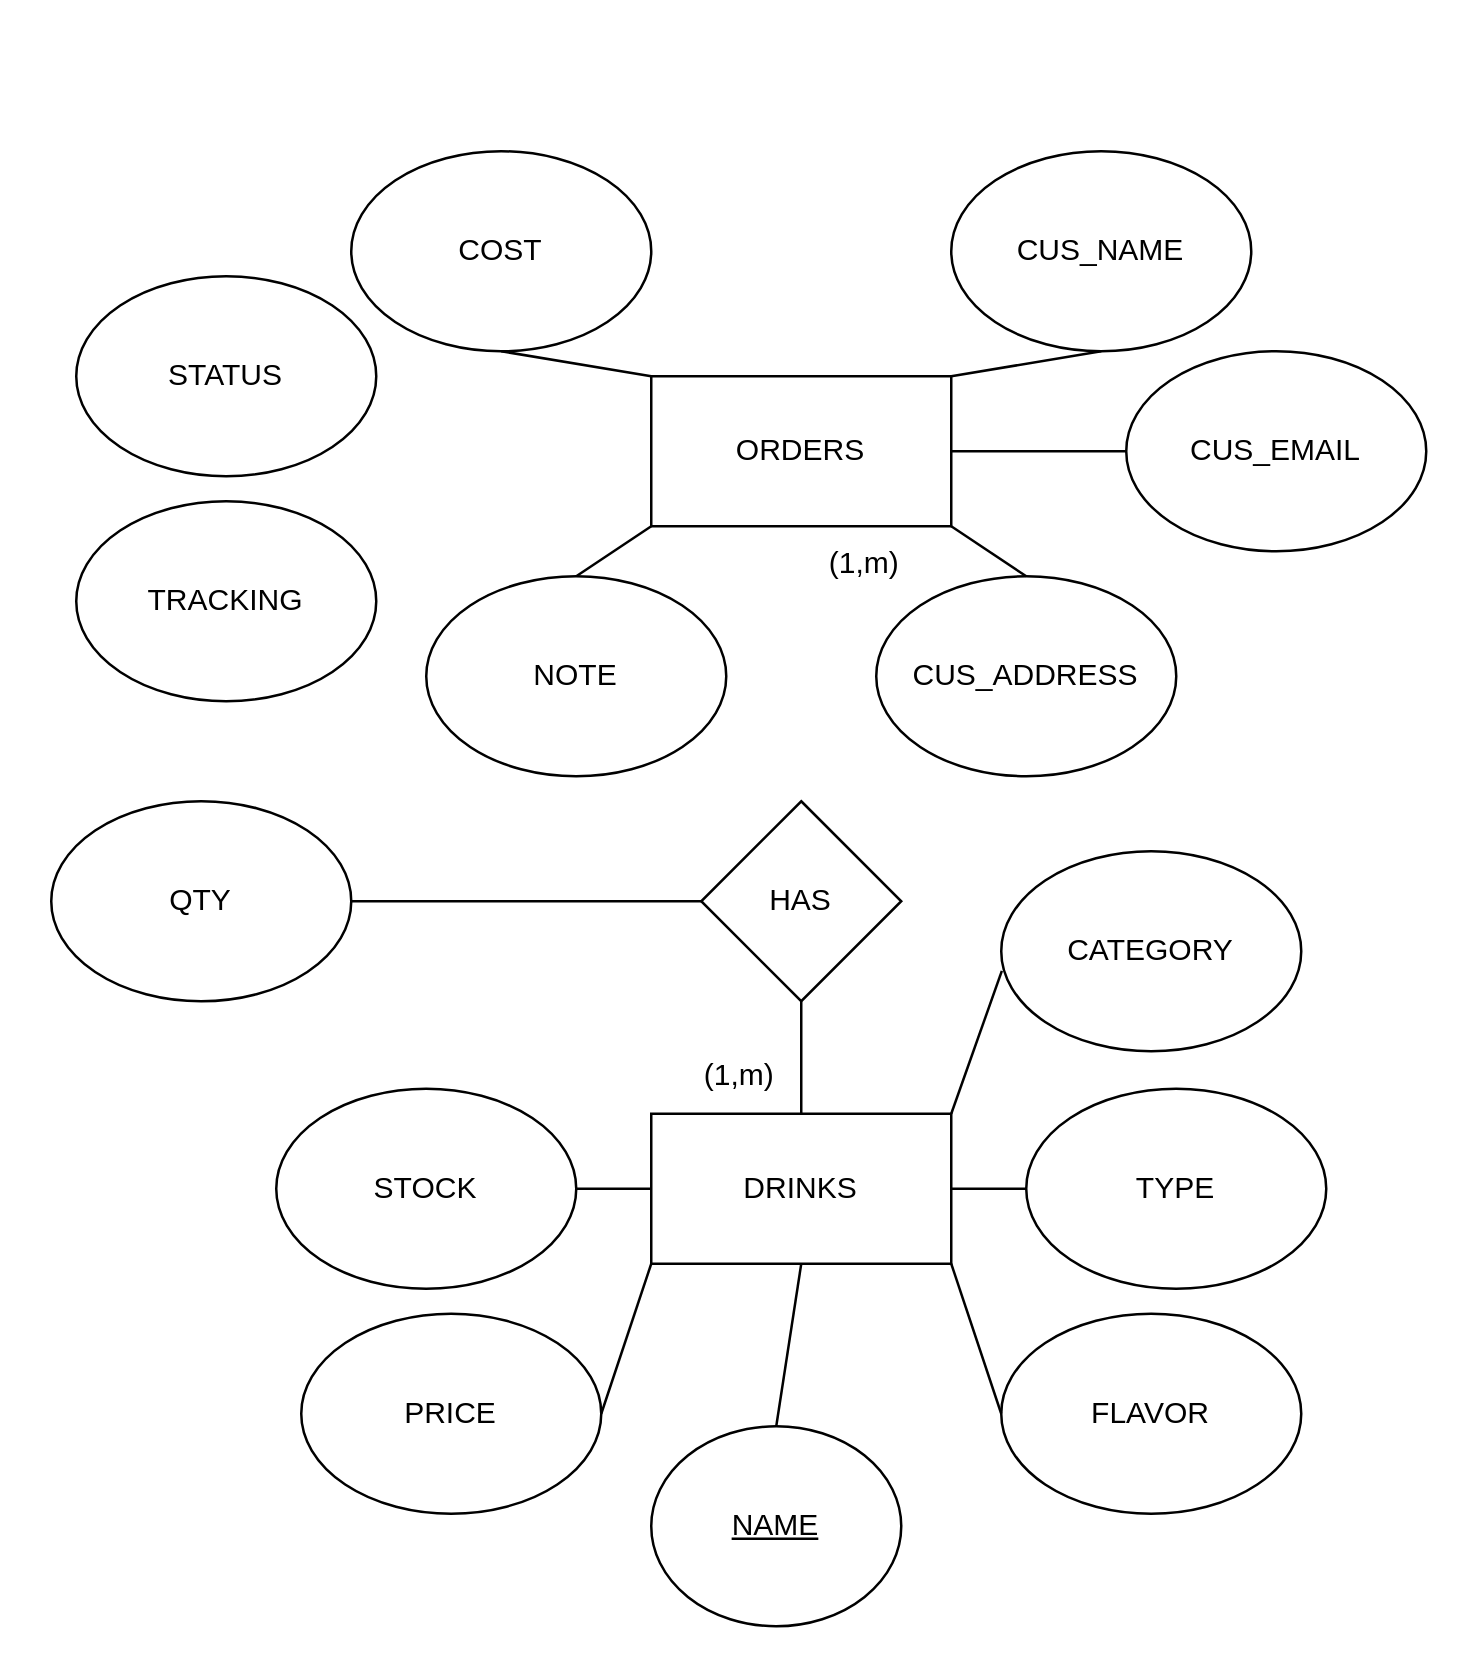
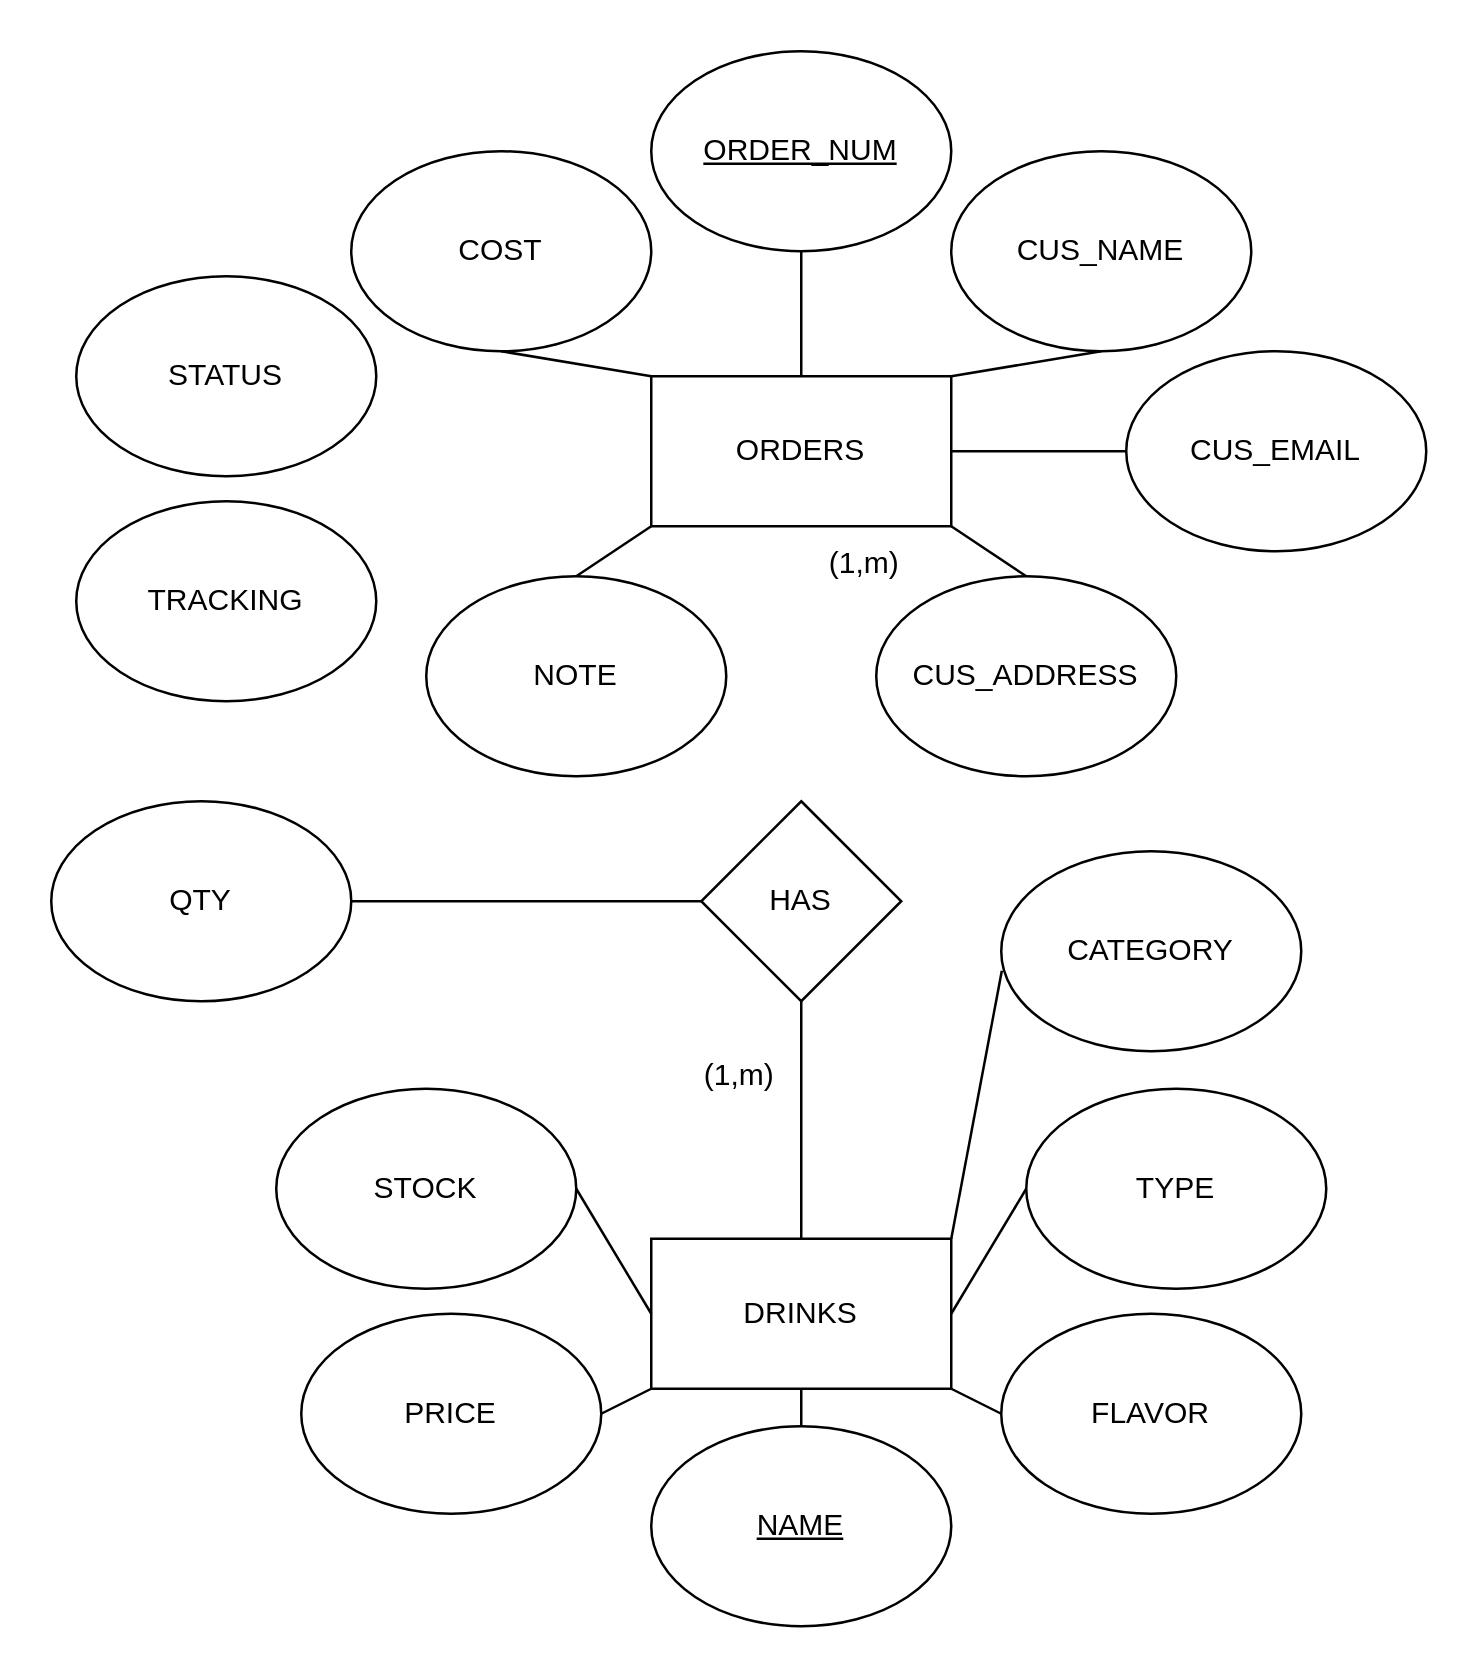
none -> (801, 151)
none -> (801, 314)
(801, 1189) -> (801, 1314)
(776, 1526) -> (801, 1526)
